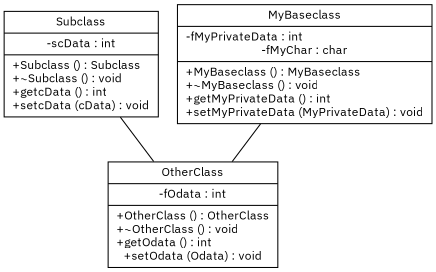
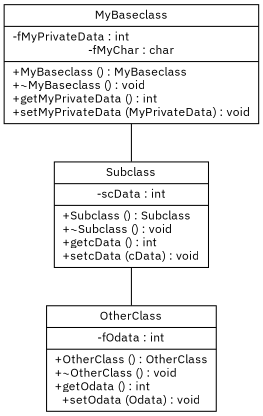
(246, 143) -> (131, 143)
